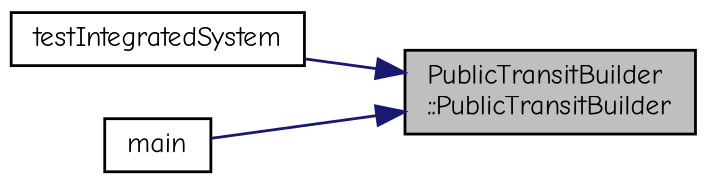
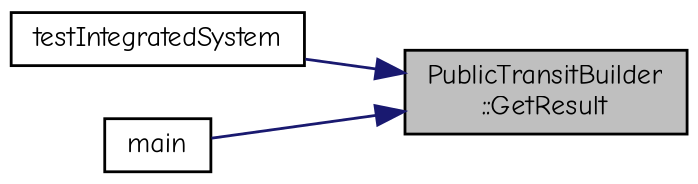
(550, 92) -> (546, 92)
